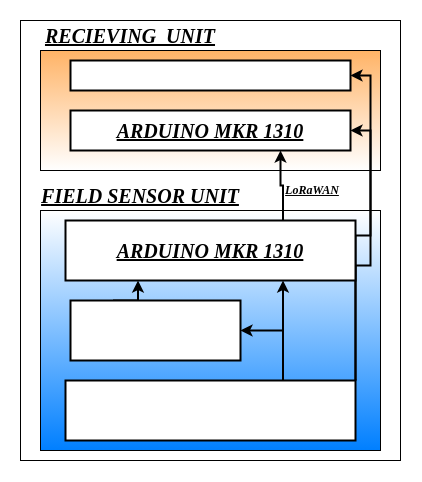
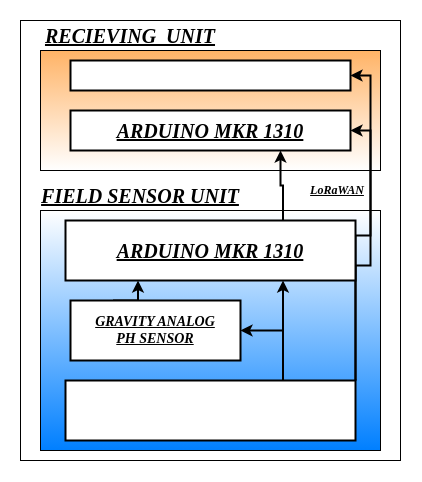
(313, 191) -> (338, 191)
none -> (156, 331)
